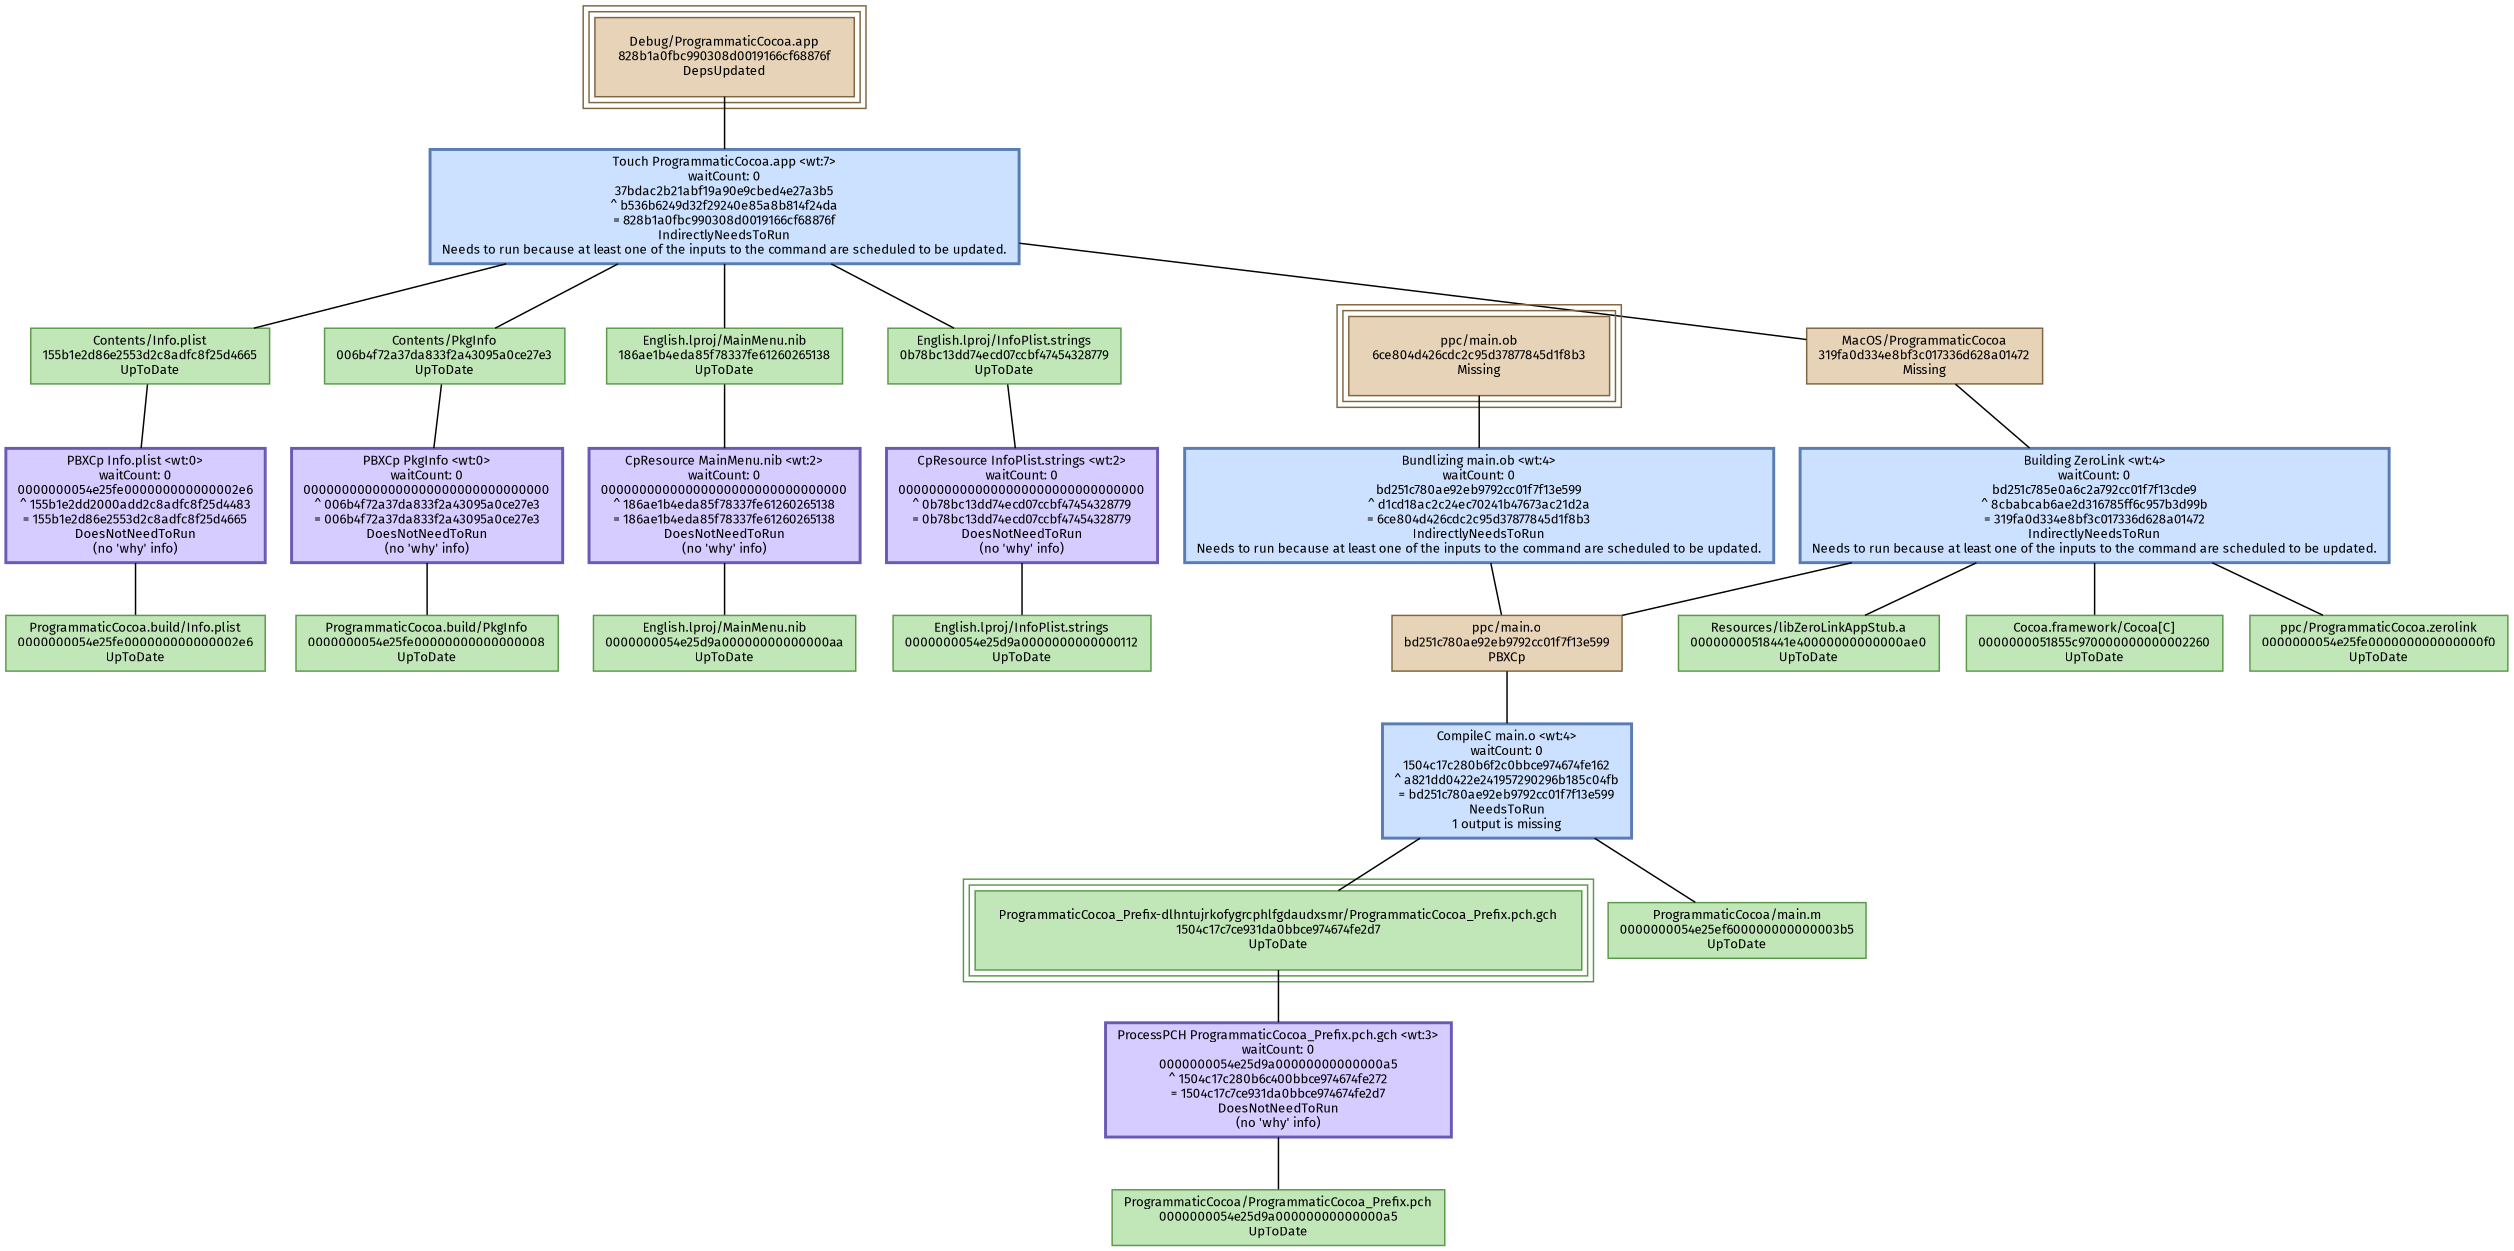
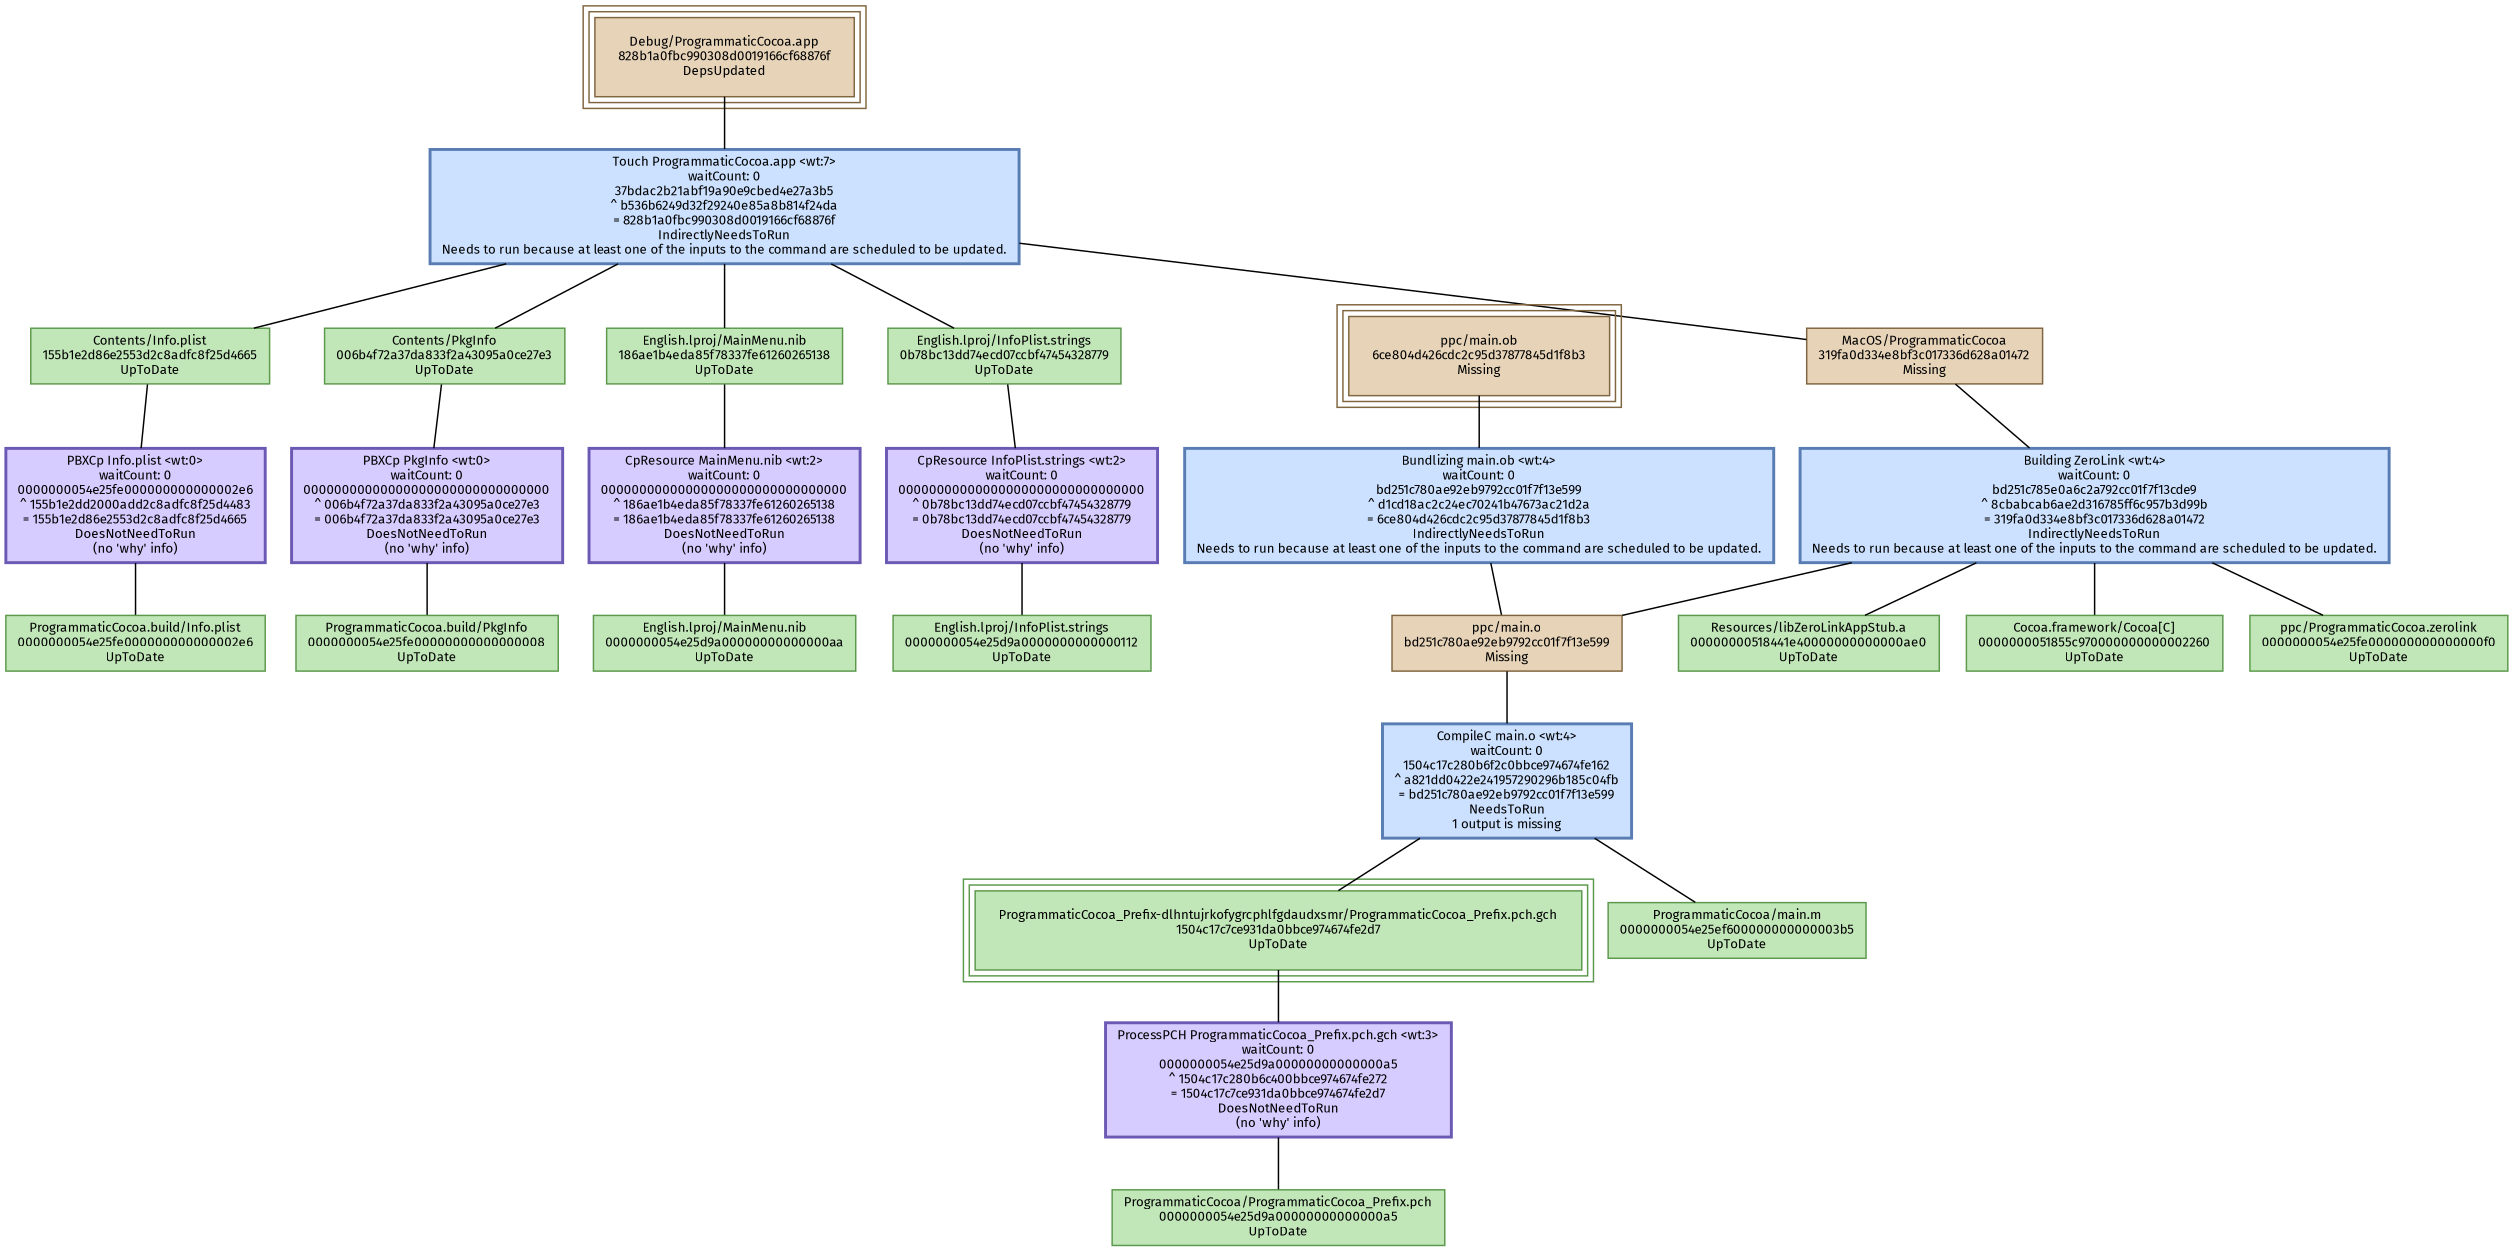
(1507, 643) -> (1507, 643)
